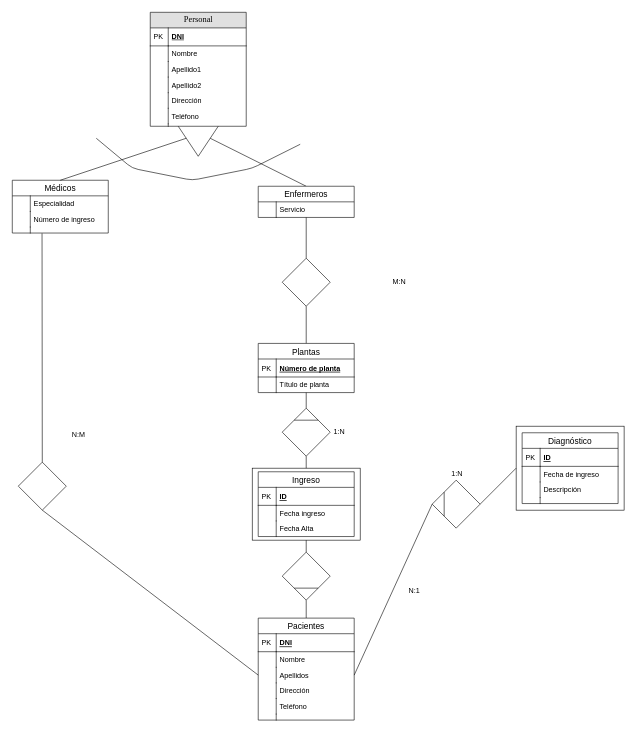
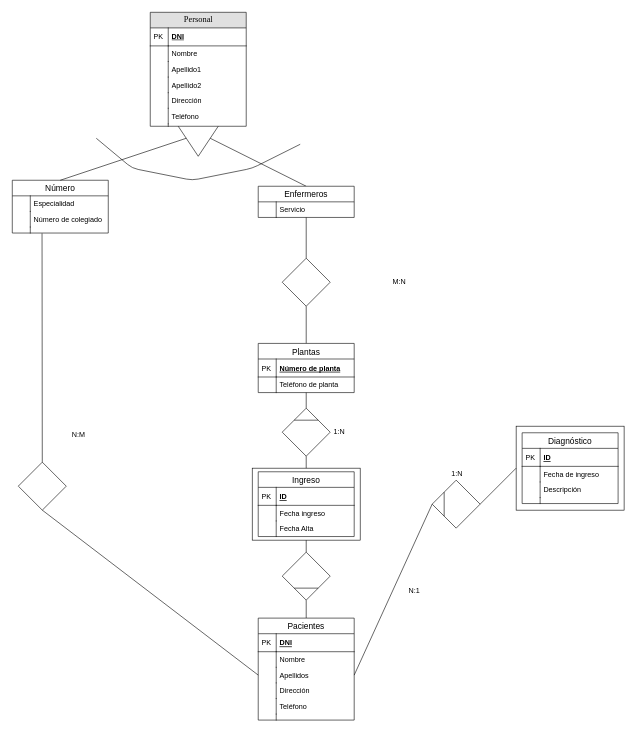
(60, 189) -> (60, 189)
(65, 220) -> (68, 220)
(308, 385) -> (312, 385)
